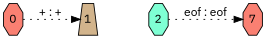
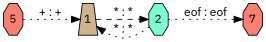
(13, 19) -> (13, 19)
none -> (118, 19)
none -> (127, 38)
